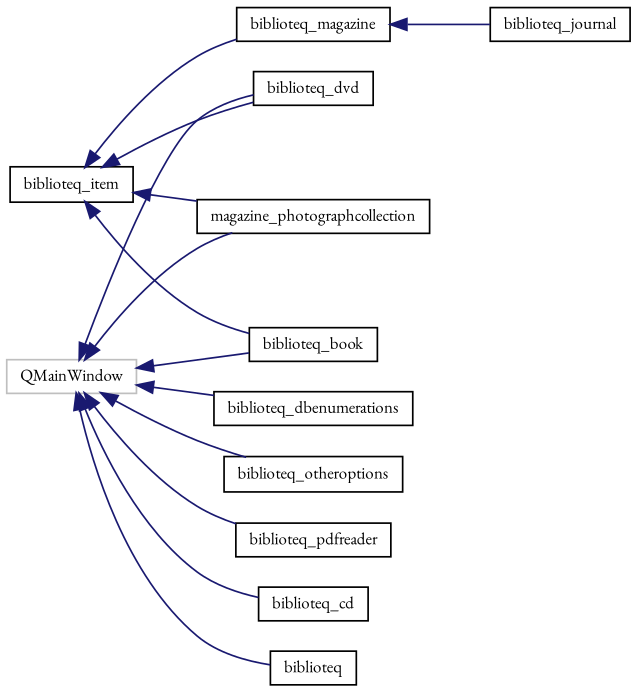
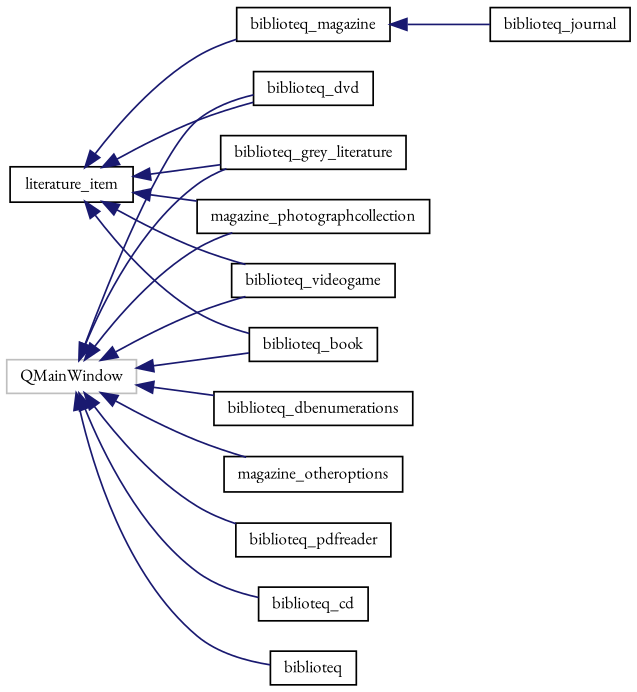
none -> (313, 152)
(72, 184) -> (72, 184)
none -> (313, 281)
(313, 474) -> (313, 474)
